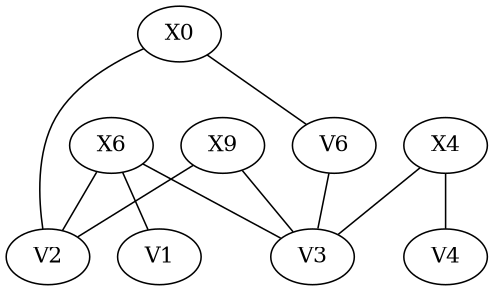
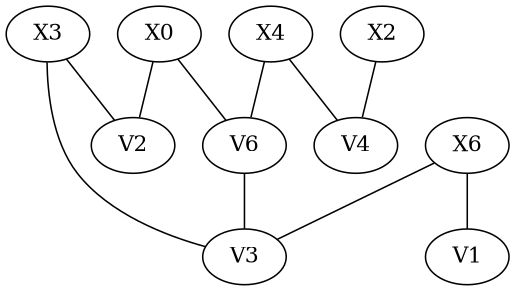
none -> (382, 34)
(223, 145) -> (48, 34)
(80, 201) -> none
(379, 201) -> (258, 89)
